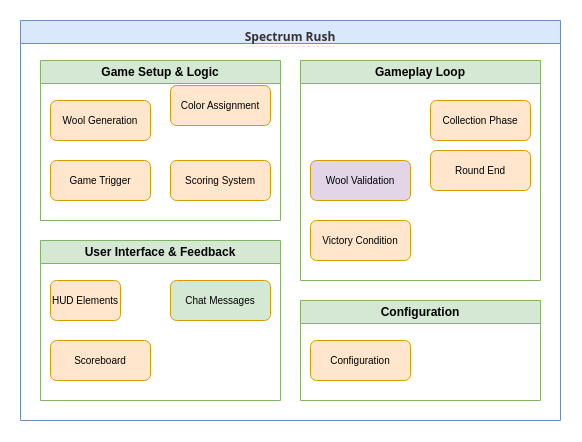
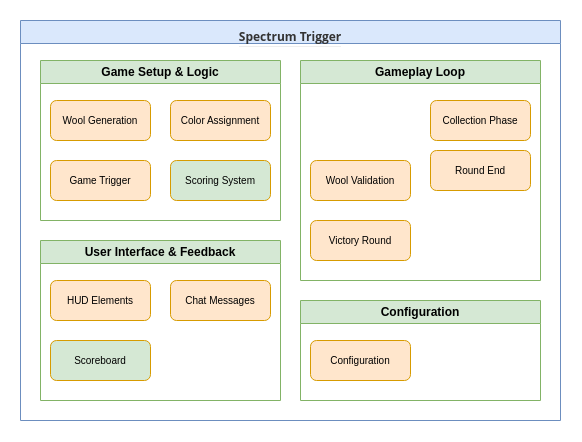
(291, 33) -> (291, 33)
(221, 106) -> (221, 121)
(221, 181) -> (221, 181)
(361, 181) -> (361, 181)
(361, 241) -> (361, 241)
(86, 301) -> (101, 301)
(221, 301) -> (221, 301)
(101, 361) -> (101, 361)
